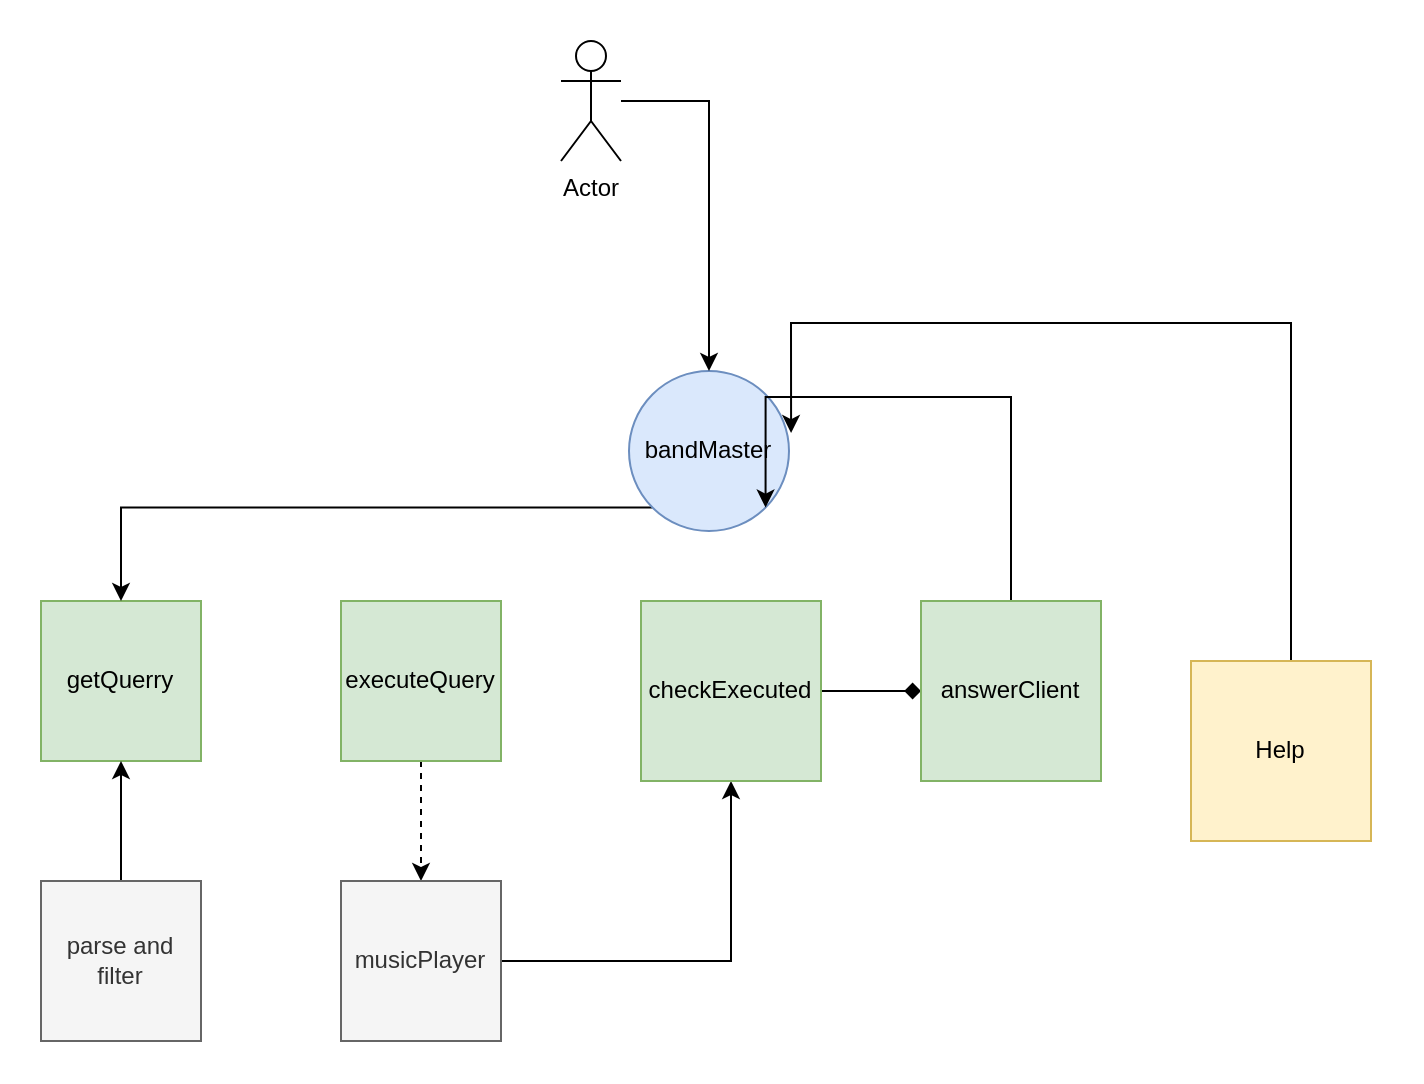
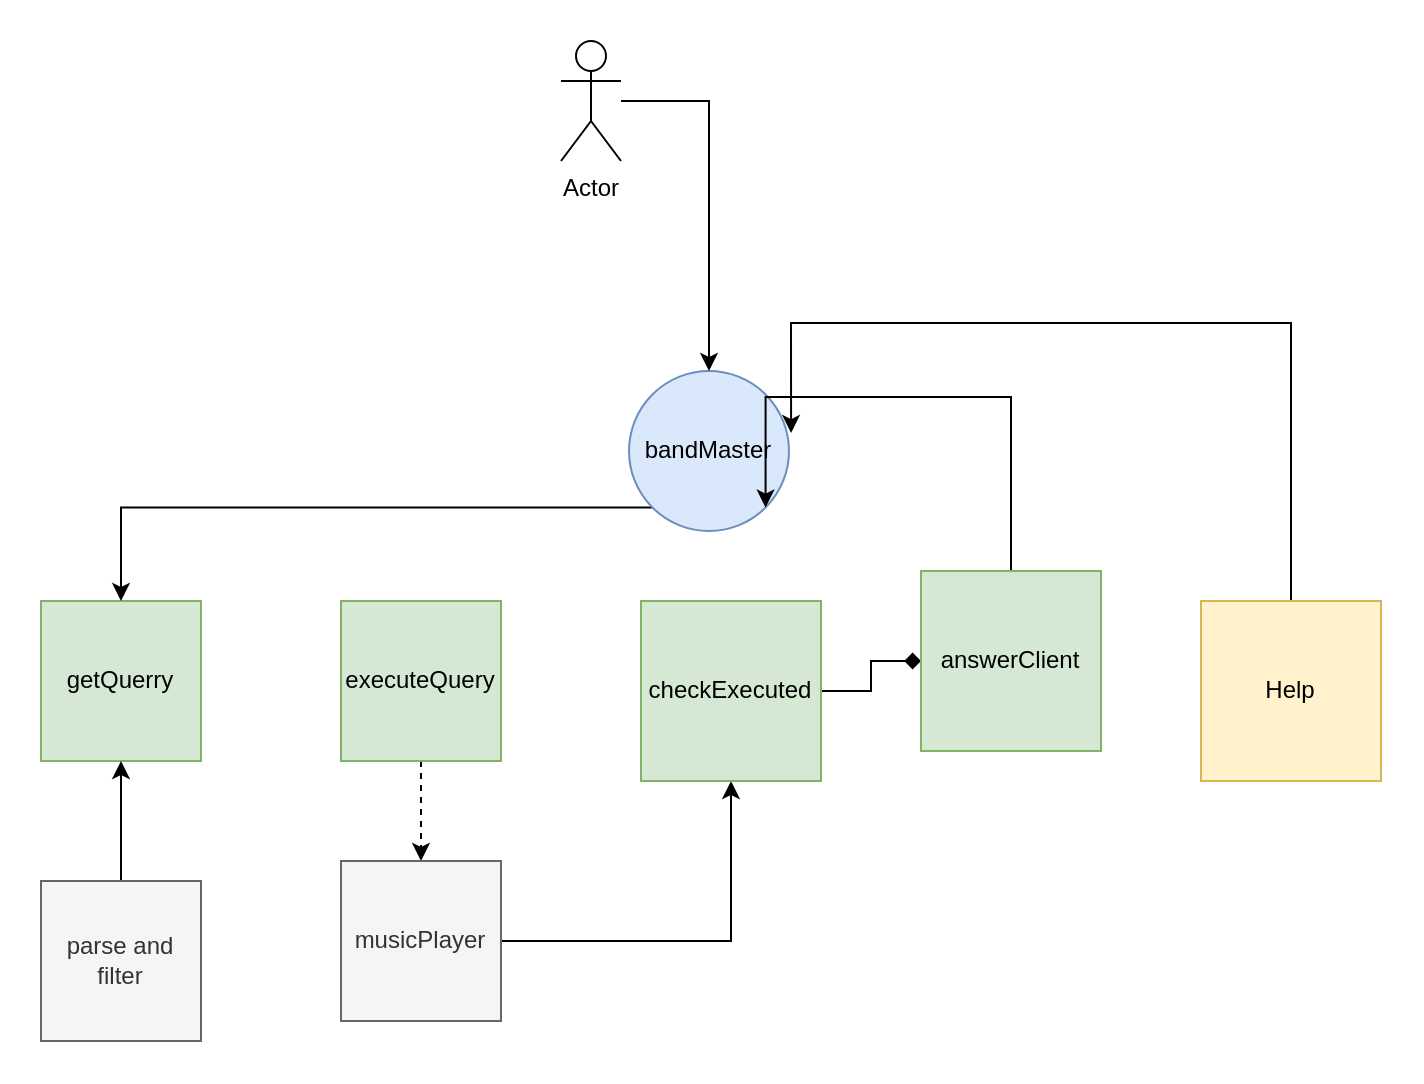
(1011, 691) -> (1011, 661)
(1281, 751) -> (1291, 691)
(421, 961) -> (421, 941)
